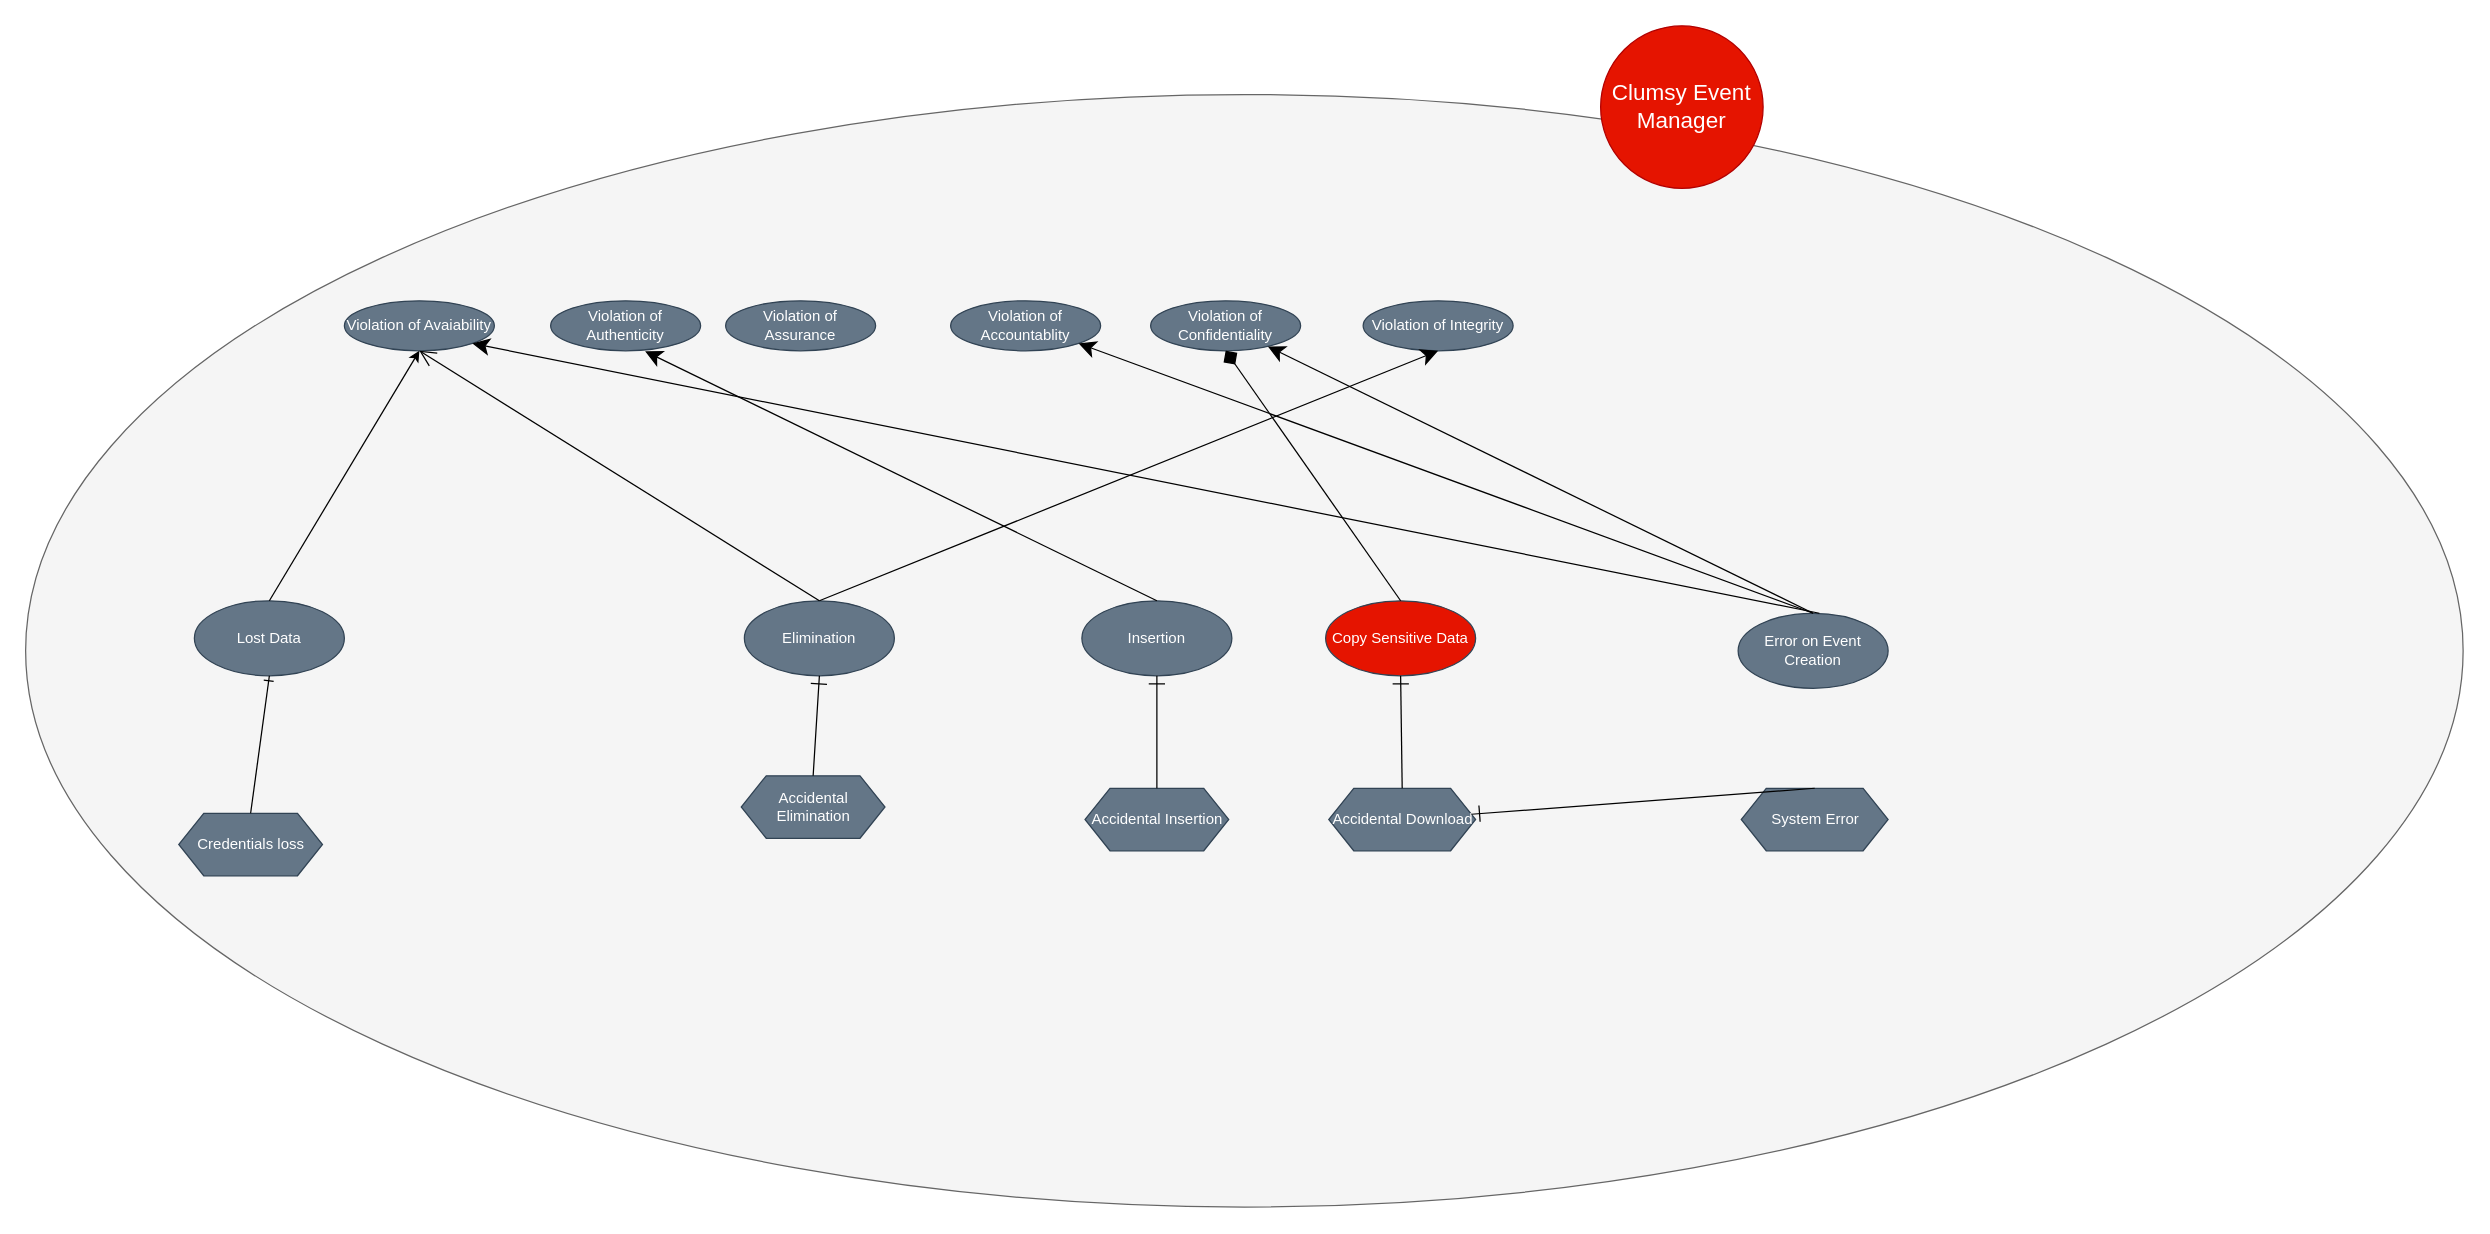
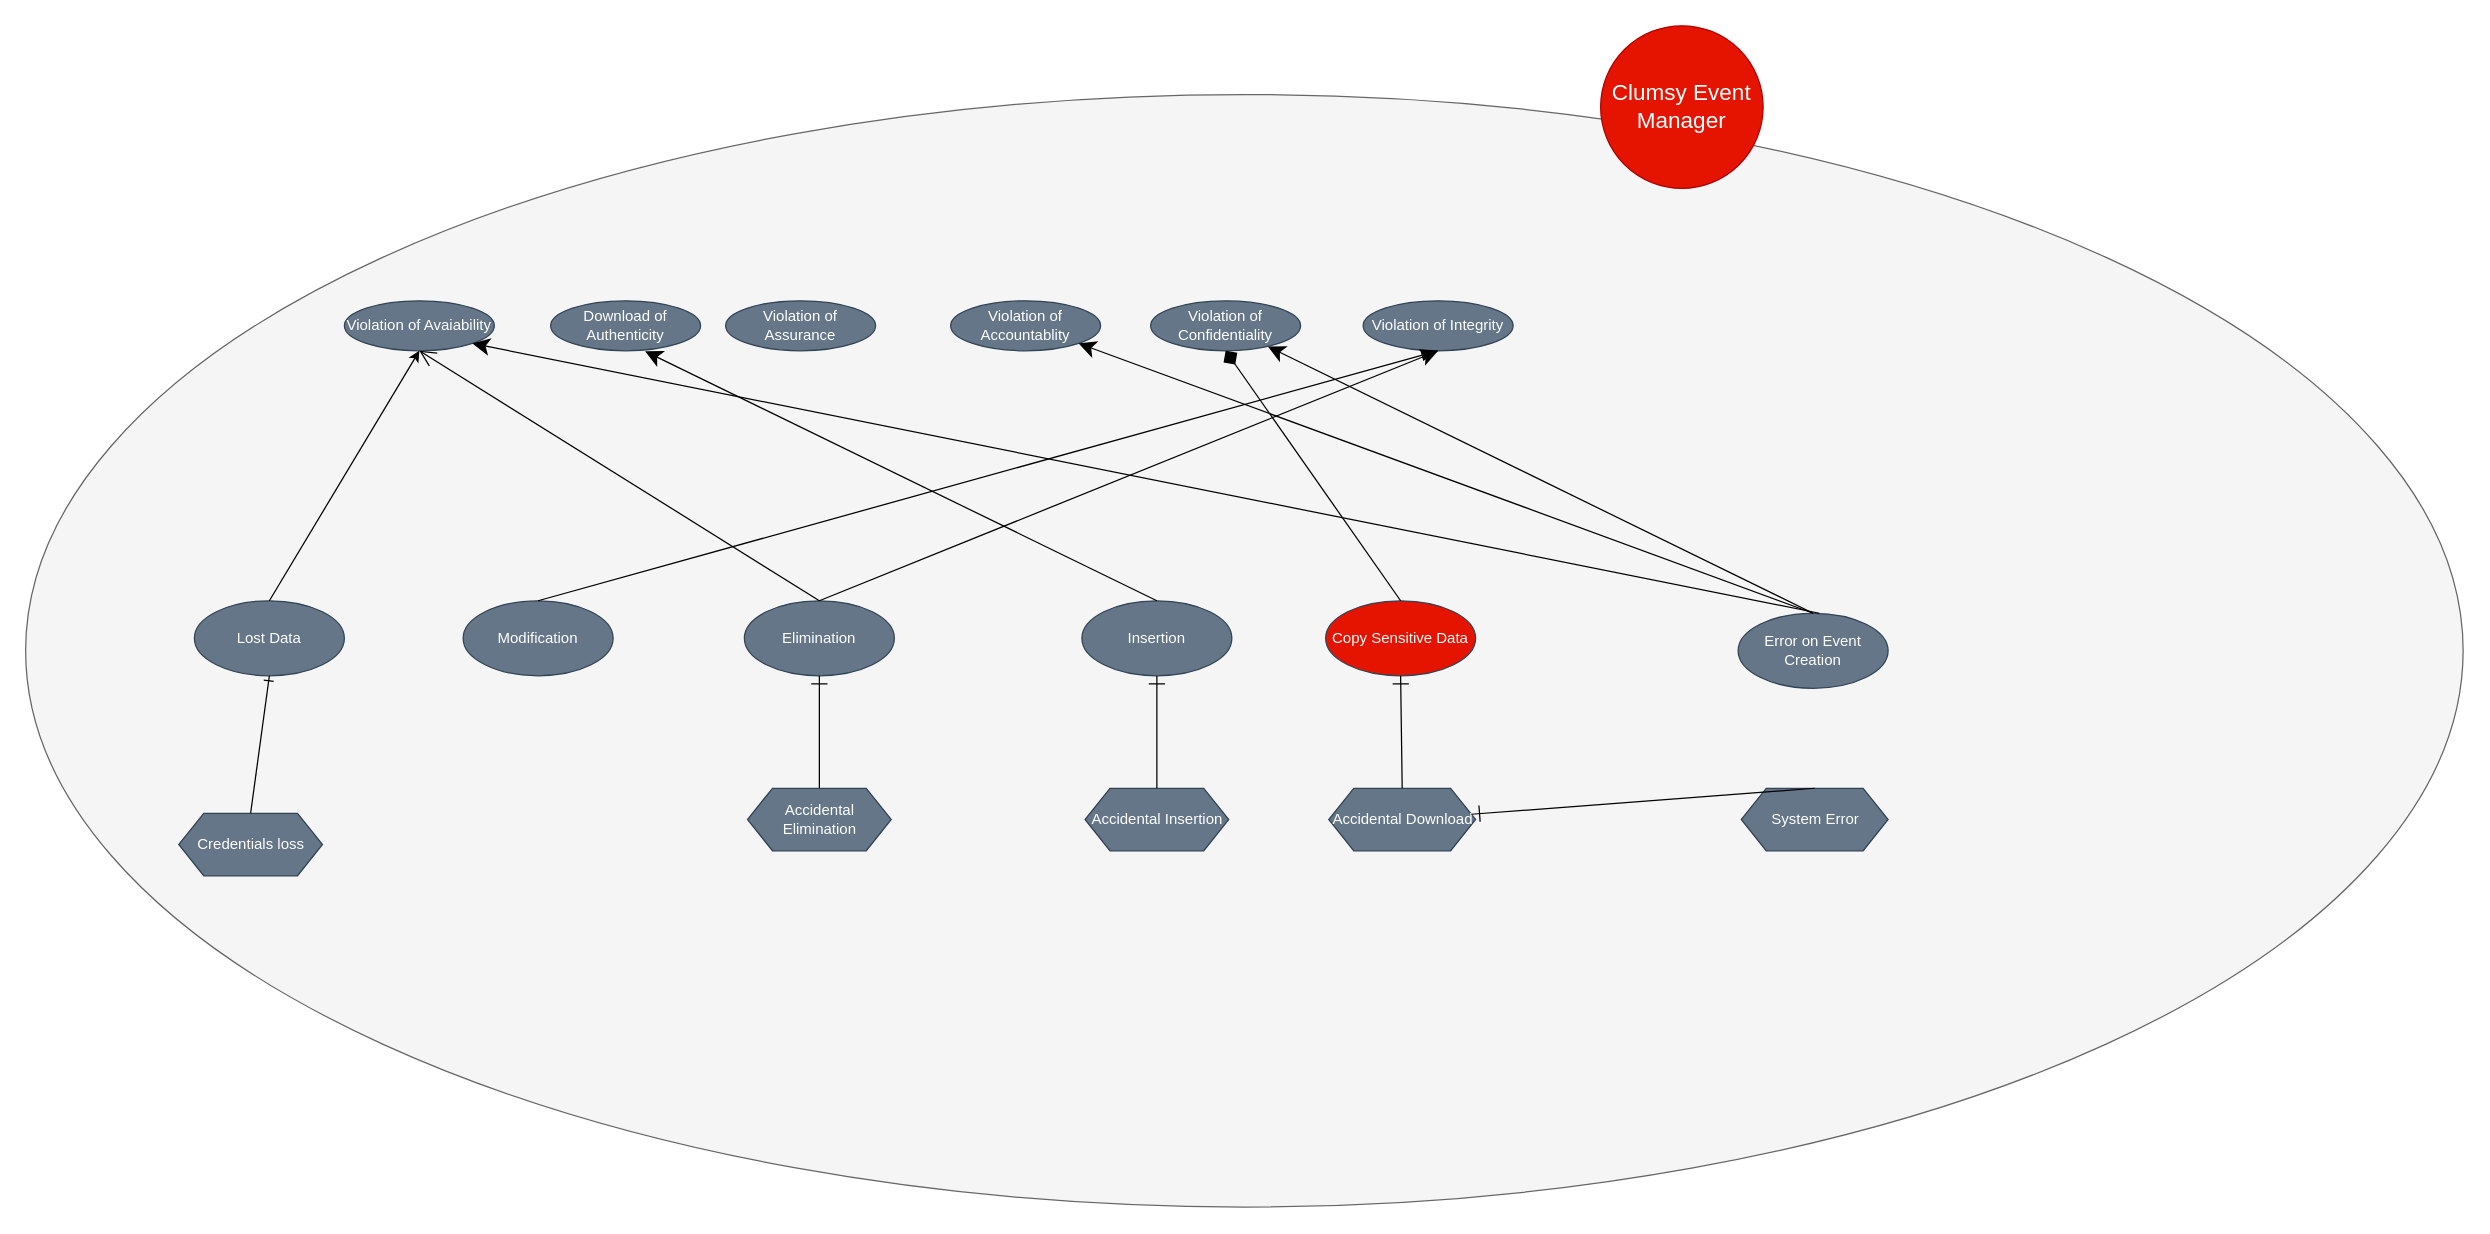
(626, 326) -> (626, 326)
none -> (792, 530)
none -> (538, 638)
(813, 807) -> (819, 819)
